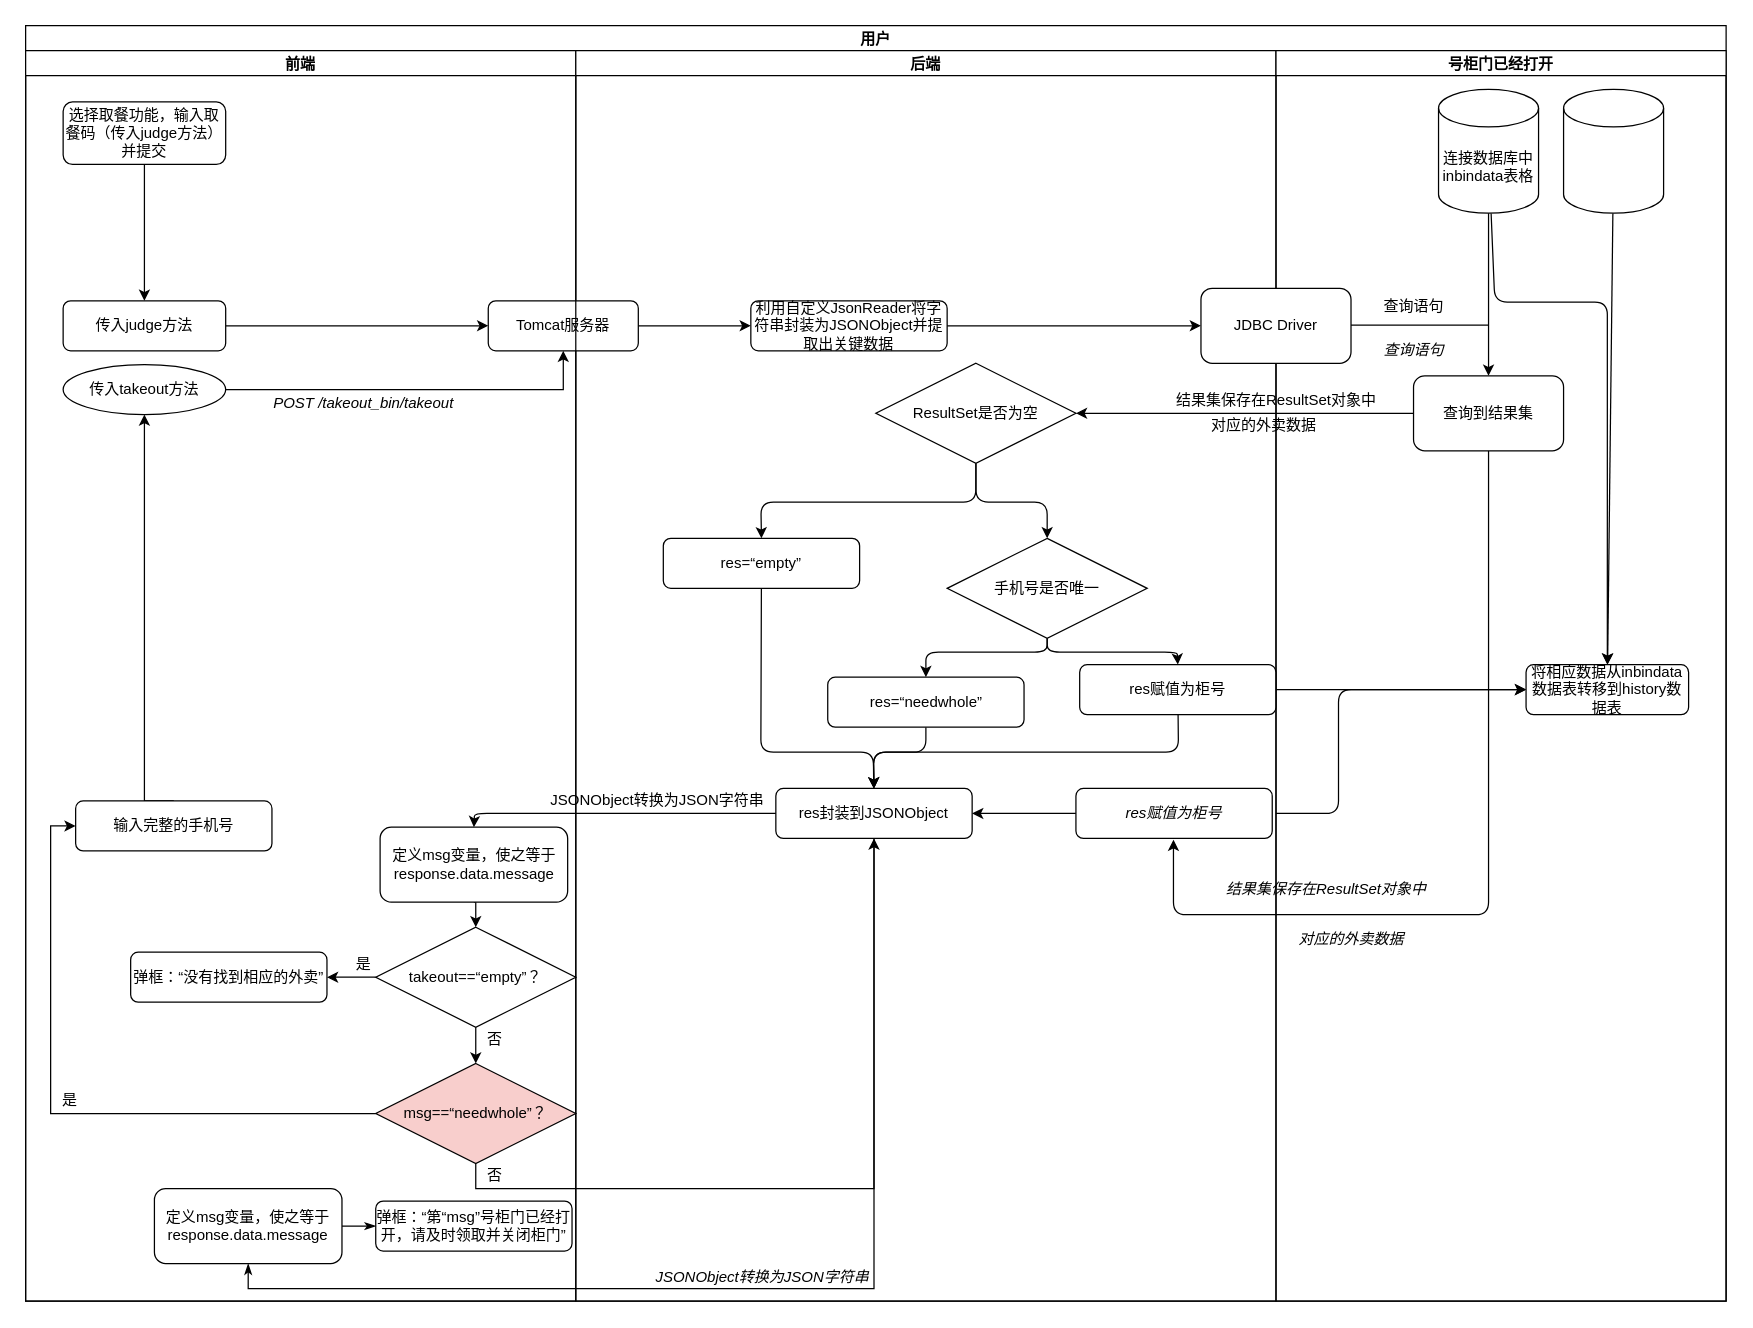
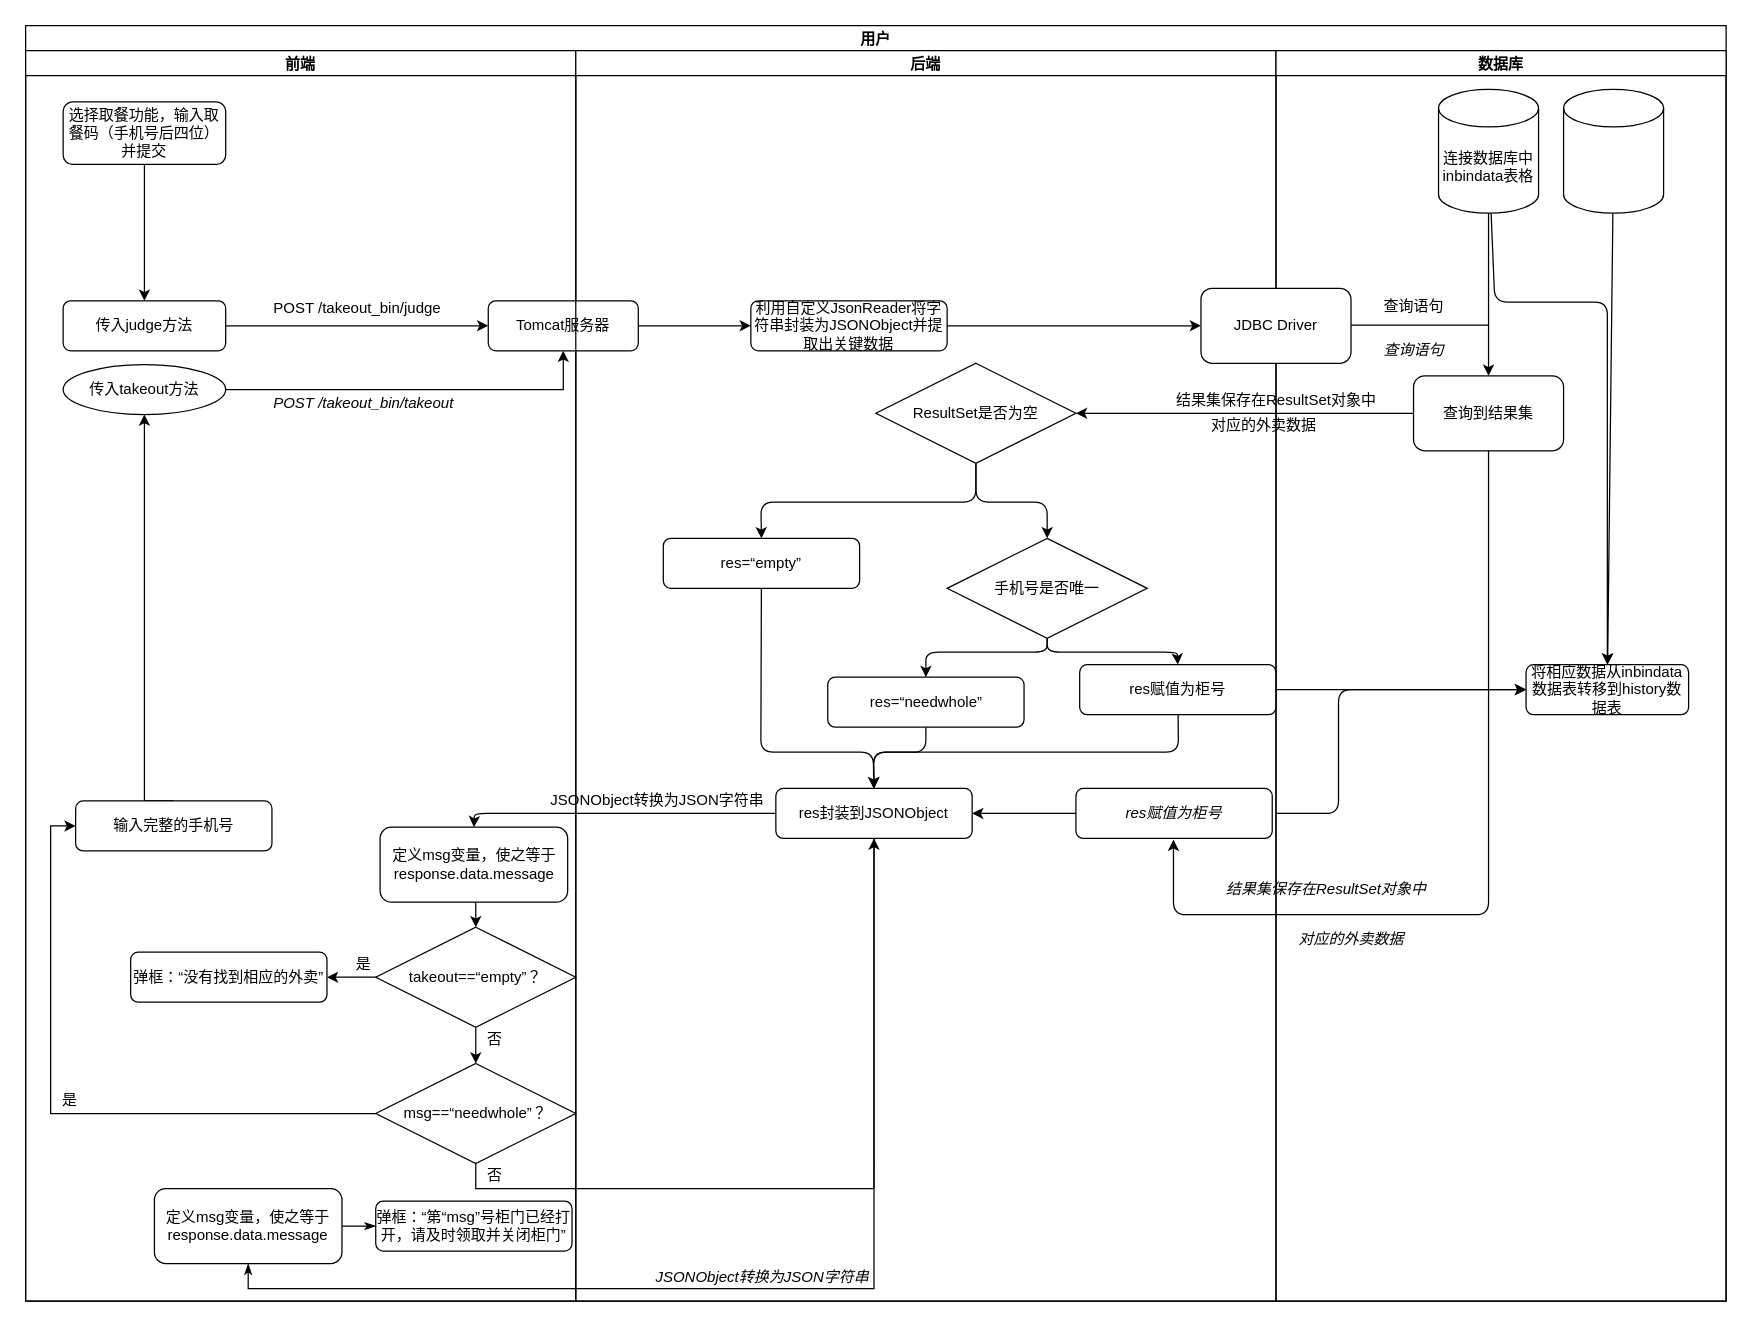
(1500, 64) -> (1500, 64)
(144, 133) -> (144, 133)
none -> (357, 308)
(476, 1113) -> (476, 1113)
